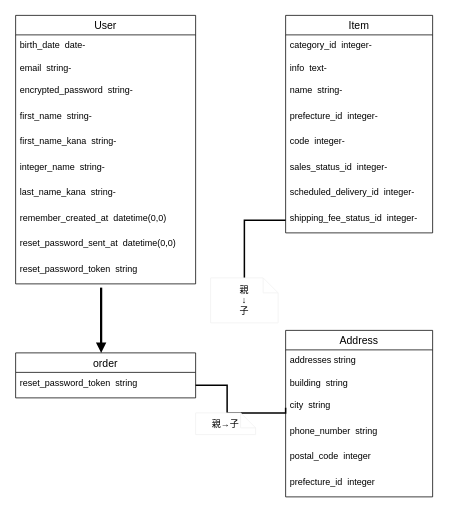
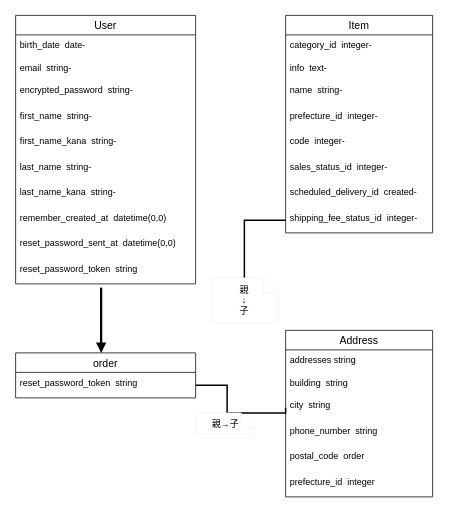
(69, 167) -> (61, 167)
(361, 192) -> (362, 192)
(336, 456) -> (333, 456)
